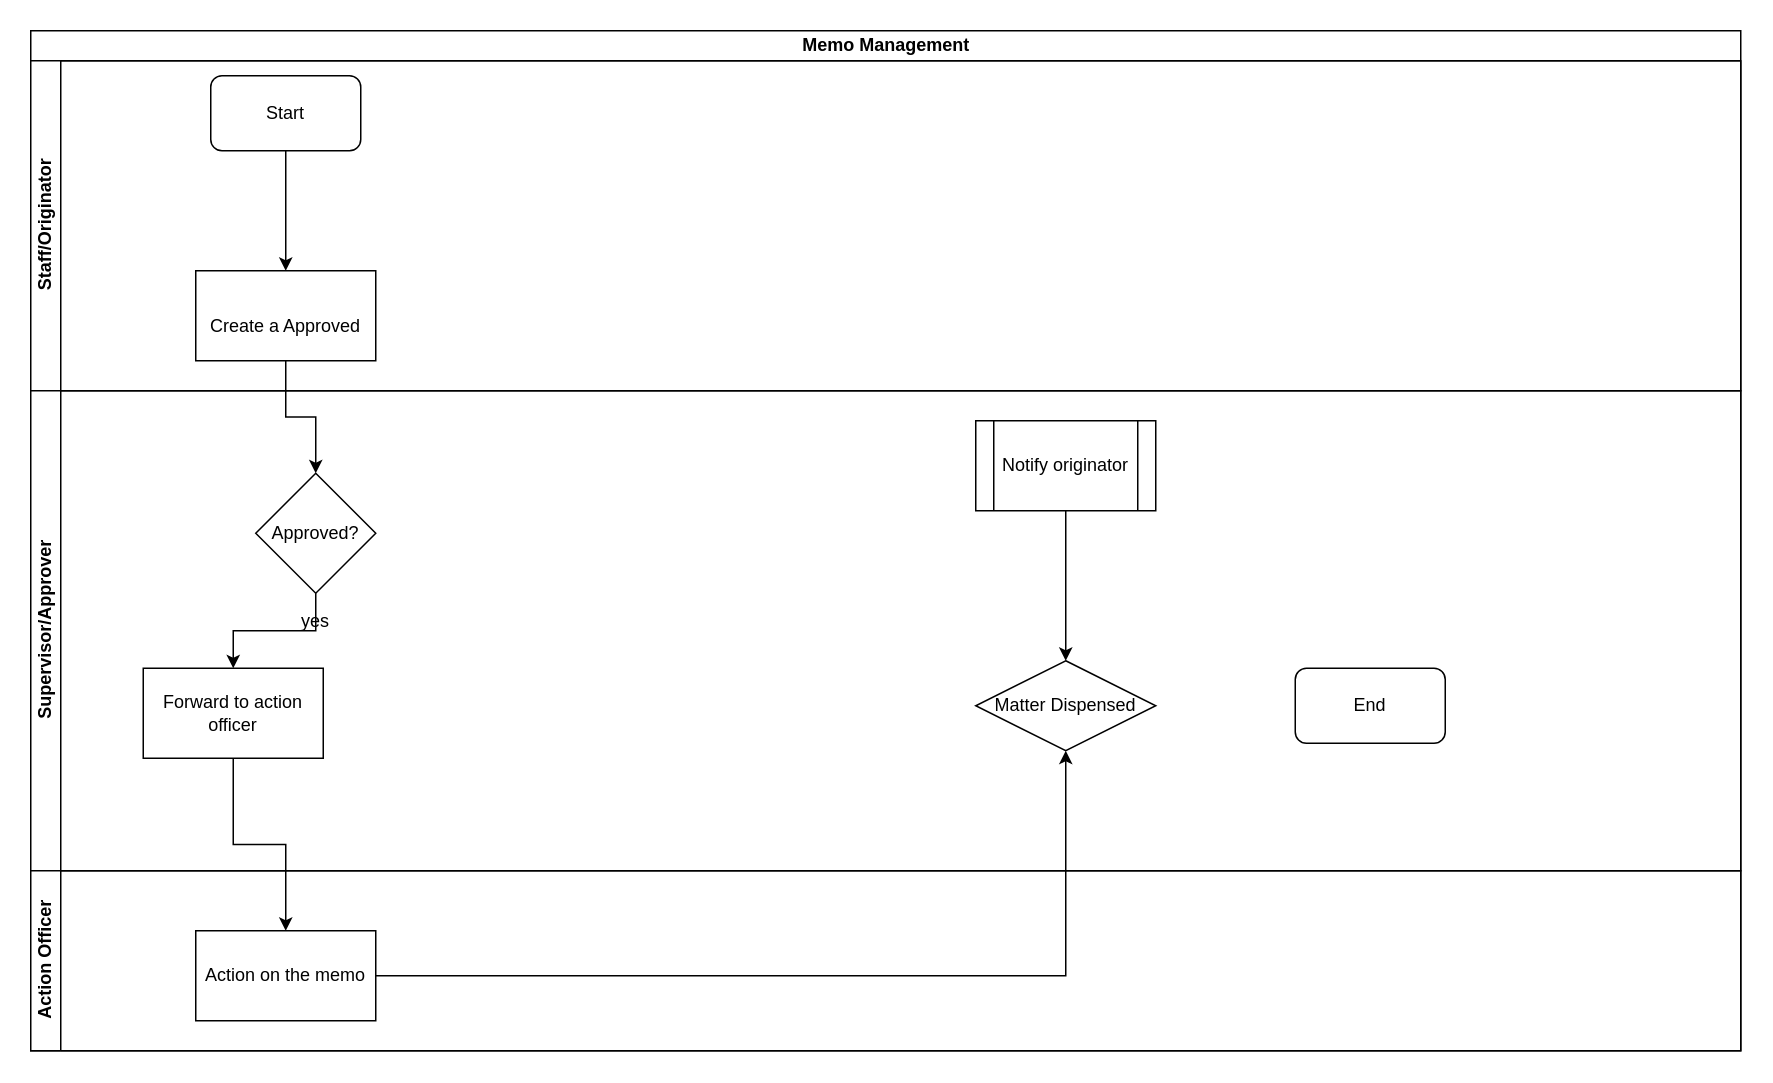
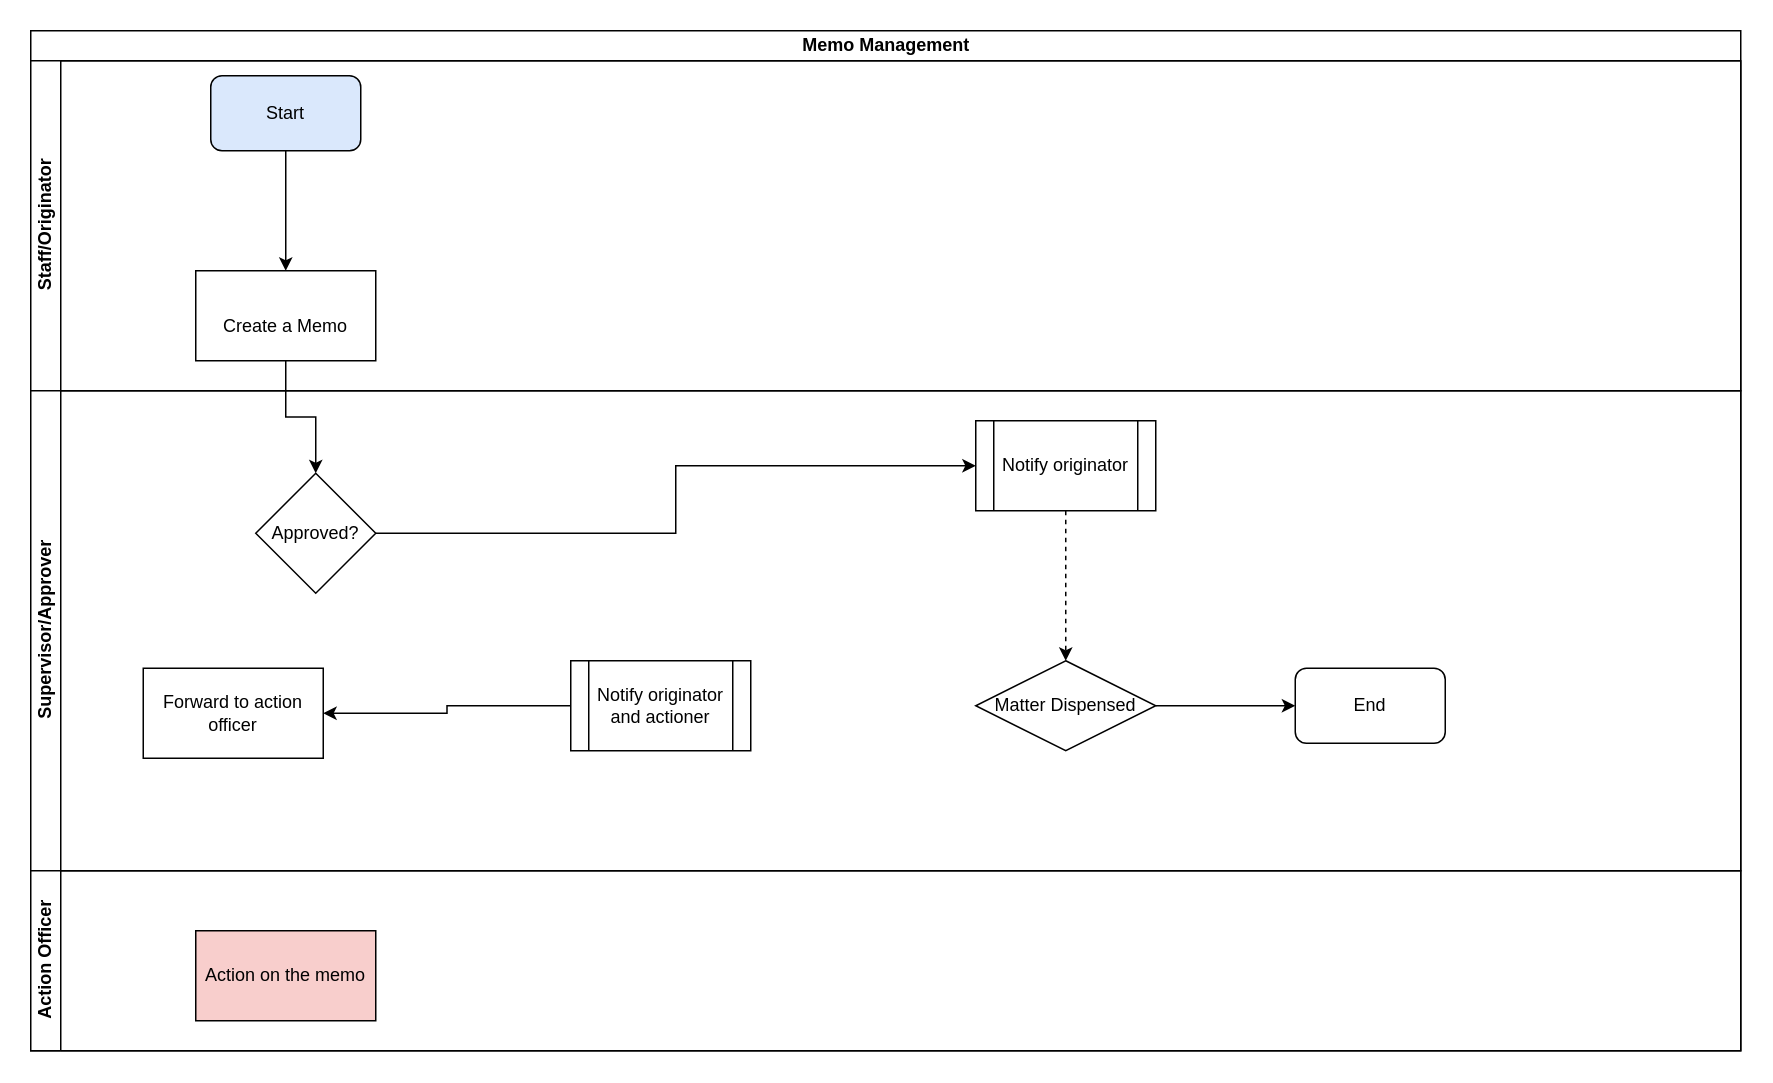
(286, 113) -> (286, 113)
(286, 316) -> (286, 316)
(1066, 580) -> (1066, 580)
(316, 622) -> none
(280, 631) -> (676, 505)
none -> (448, 706)
none -> (661, 706)
none -> (1220, 706)
(254, 845) -> none
(286, 976) -> (286, 976)
(828, 976) -> none
